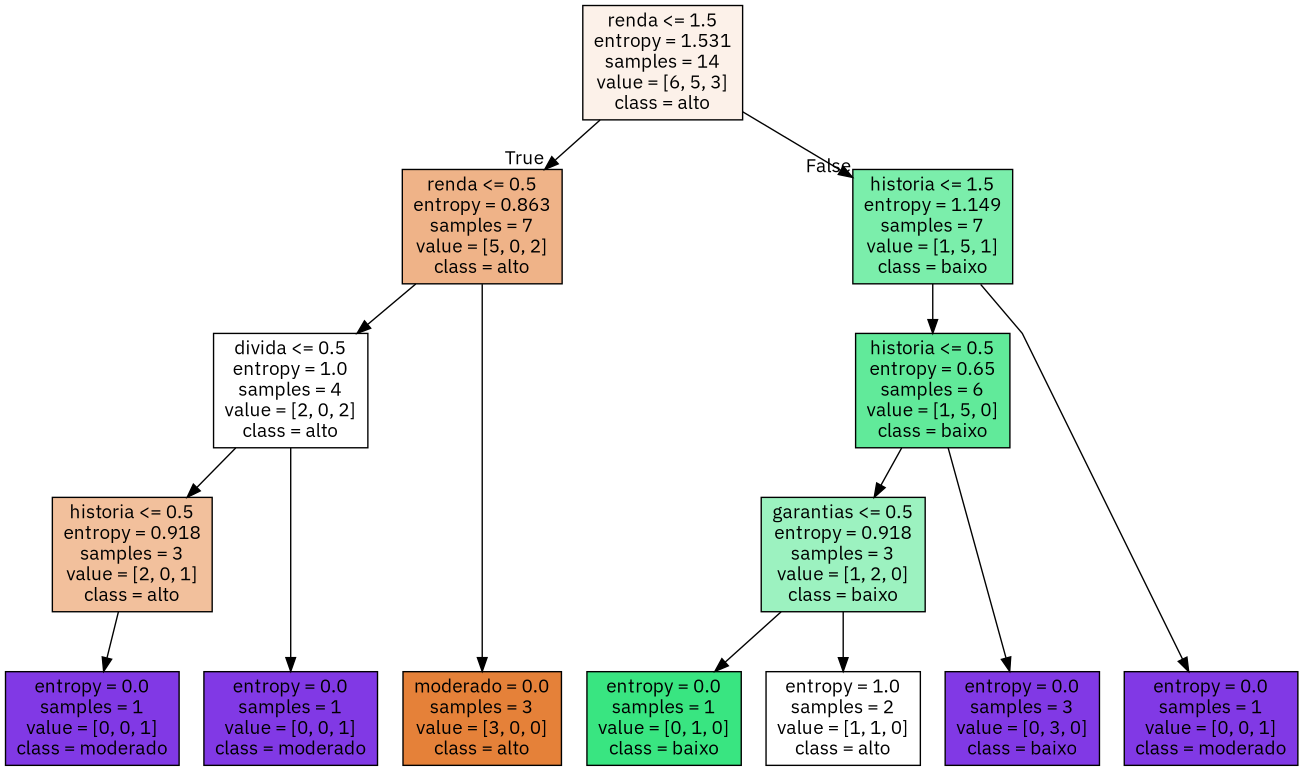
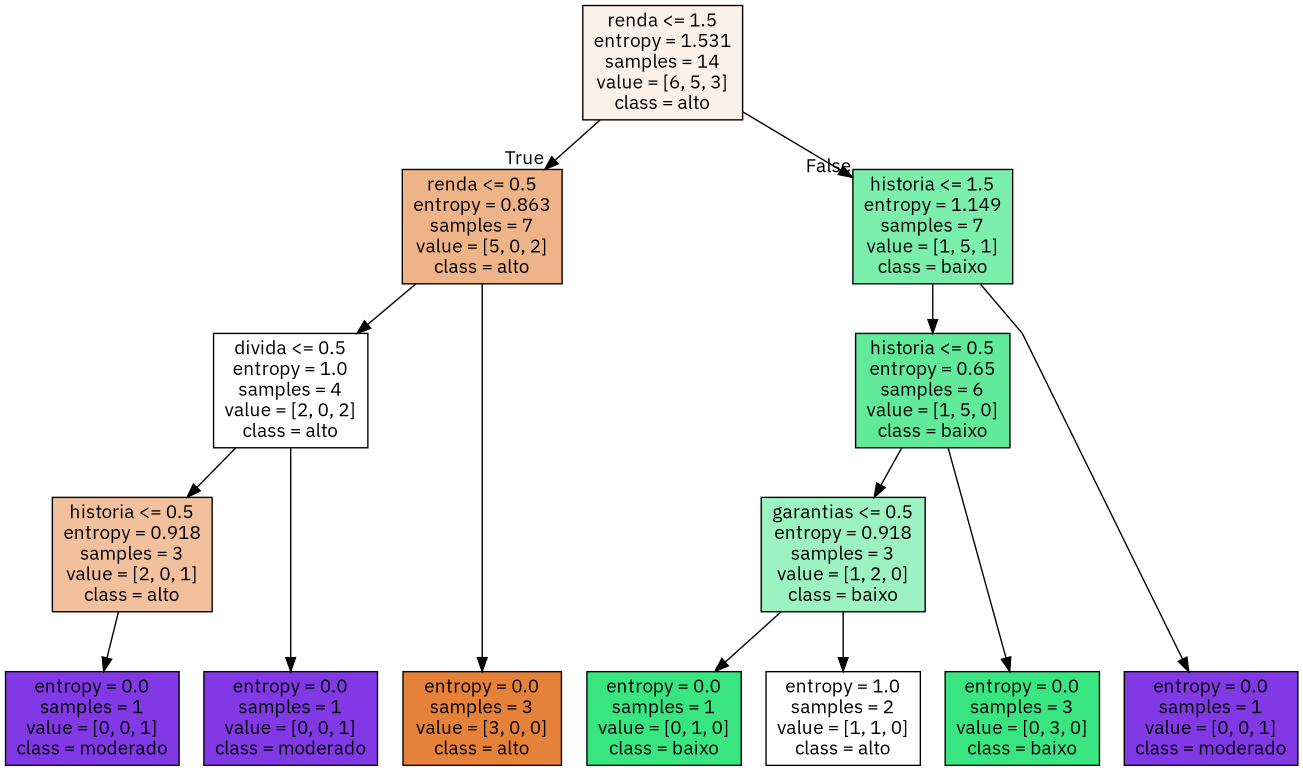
(482, 719) -> (482, 719)
(1022, 719) -> (1022, 719)
